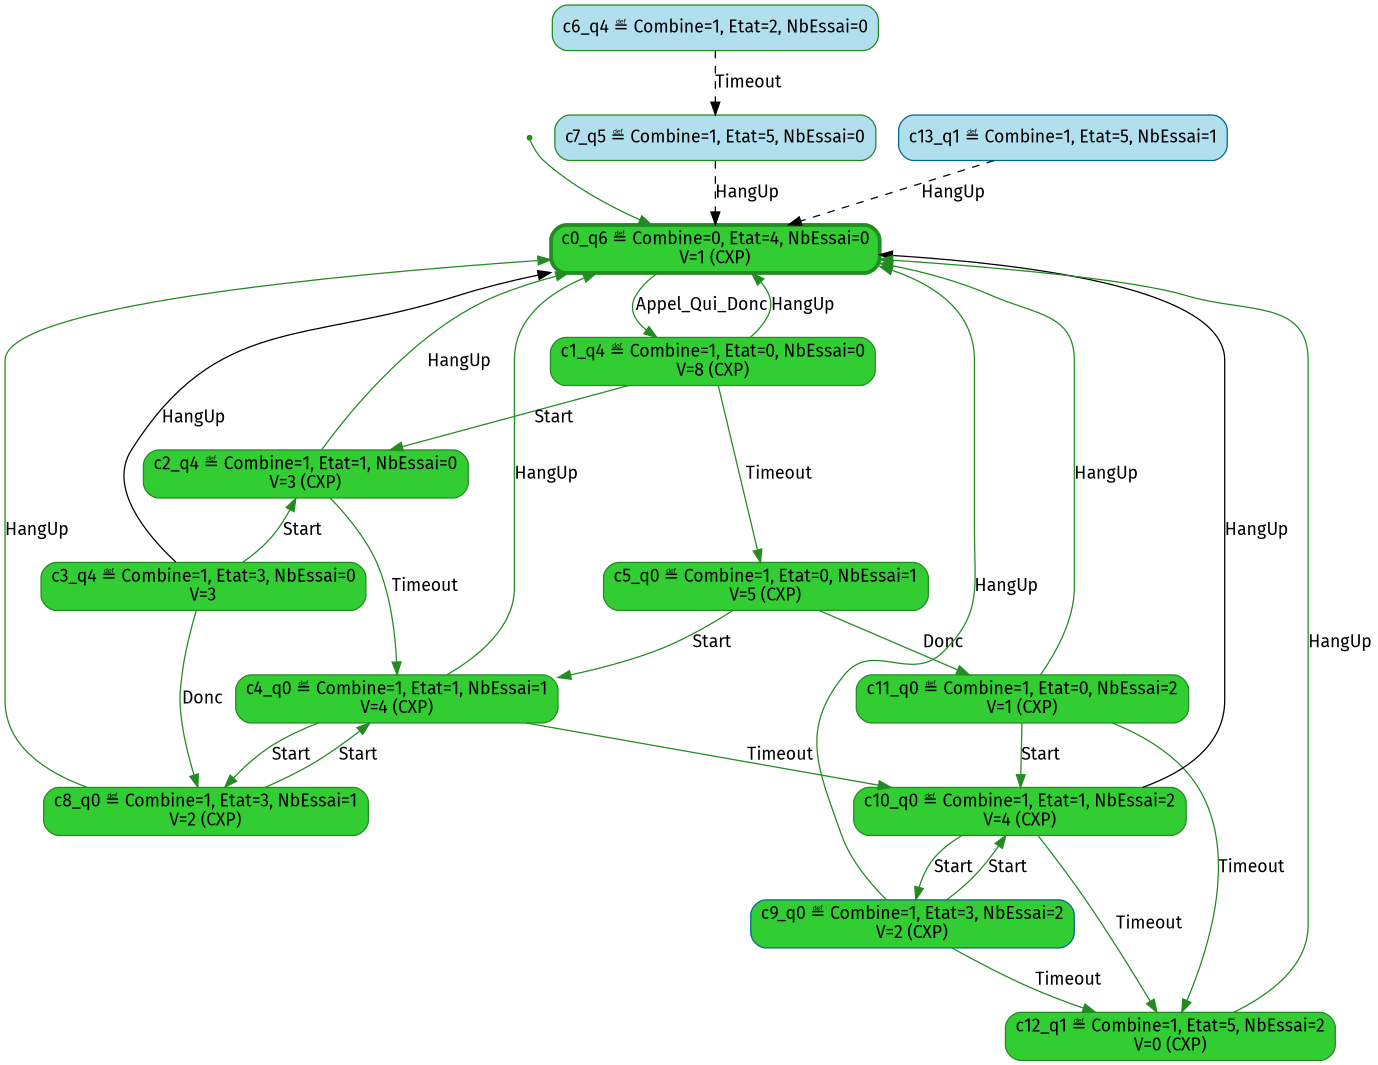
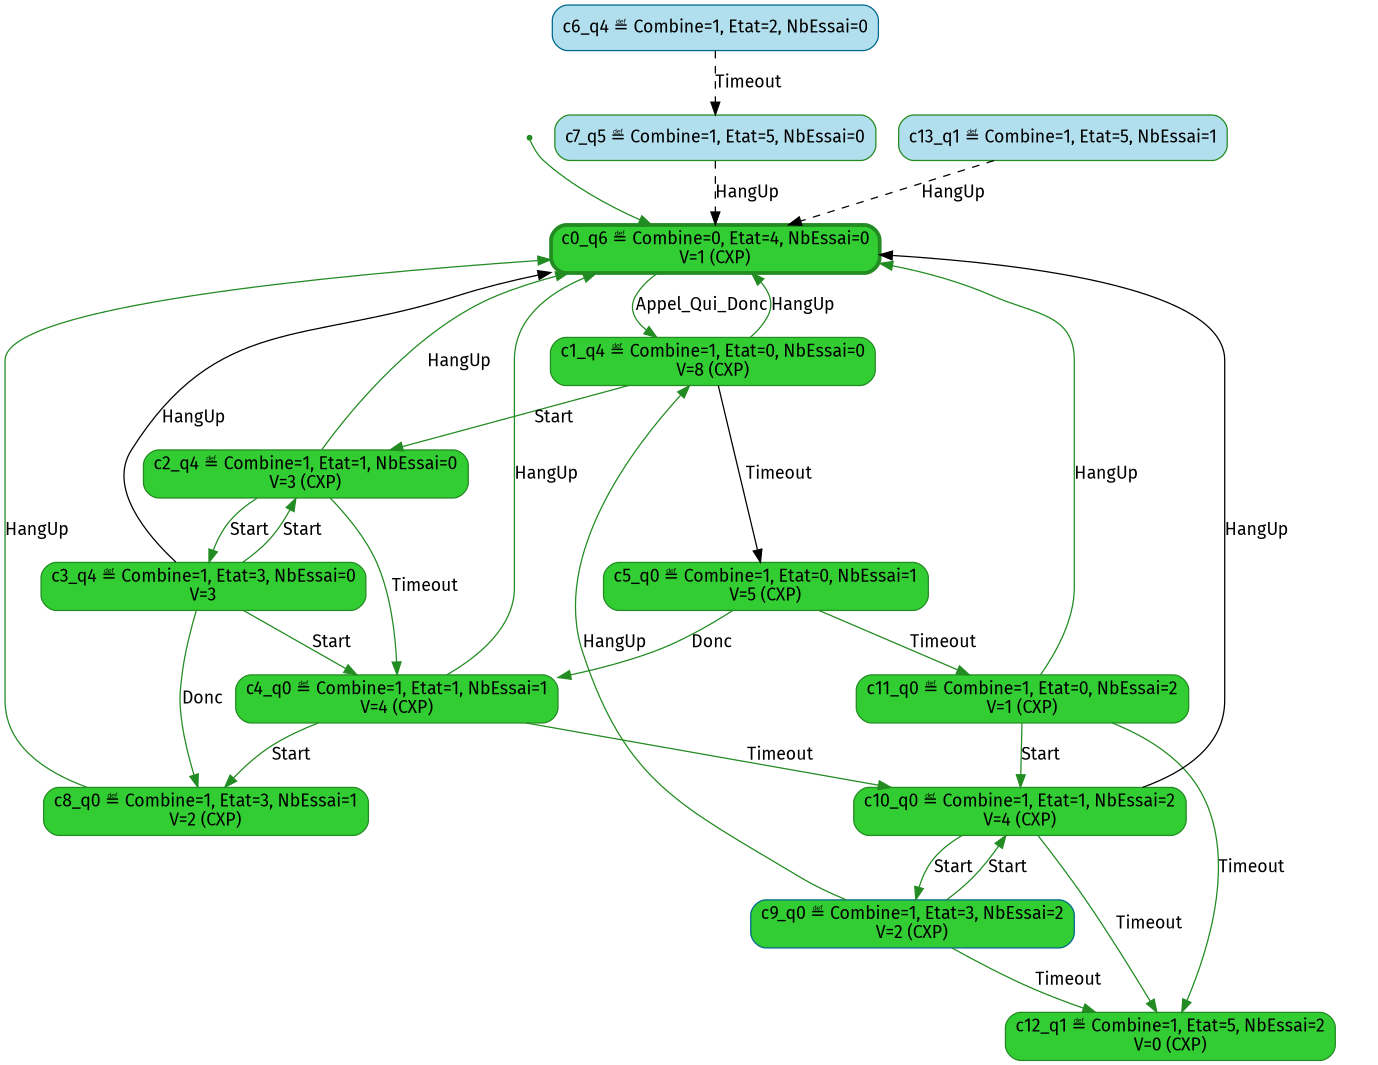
(715, 28) -> (715, 28)
(1063, 138) -> (1063, 138)
(738, 468) -> (738, 468)
(1308, 479) -> none
none -> (230, 520)
(966, 622) -> (598, 693)
(712, 643) -> (712, 643)
(943, 643) -> (943, 643)
(315, 763) -> (295, 639)
